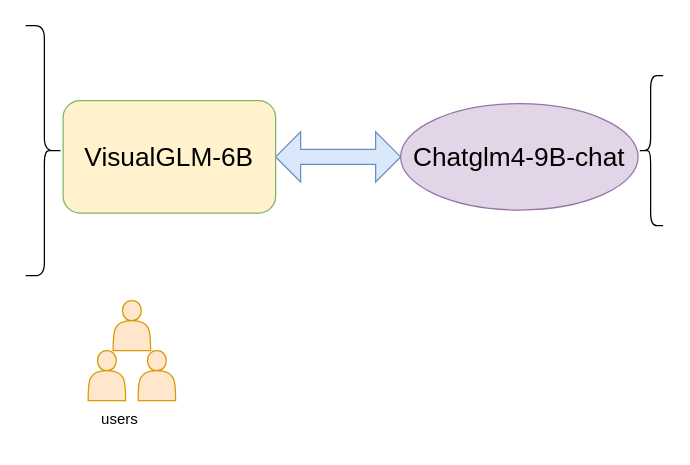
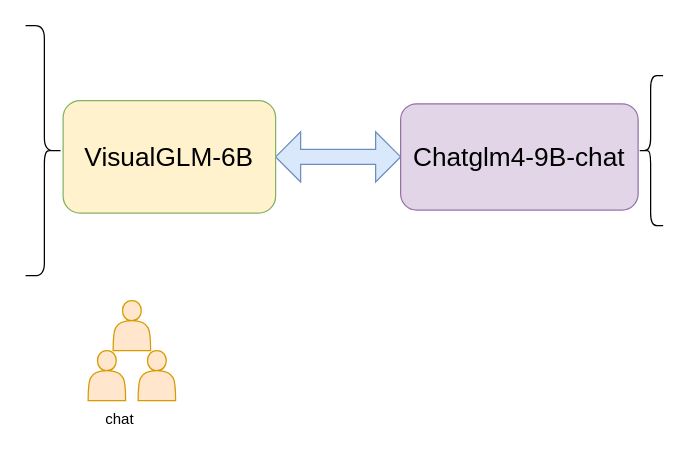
(519, 157) -> (519, 157)
(120, 419) -> (120, 419)
